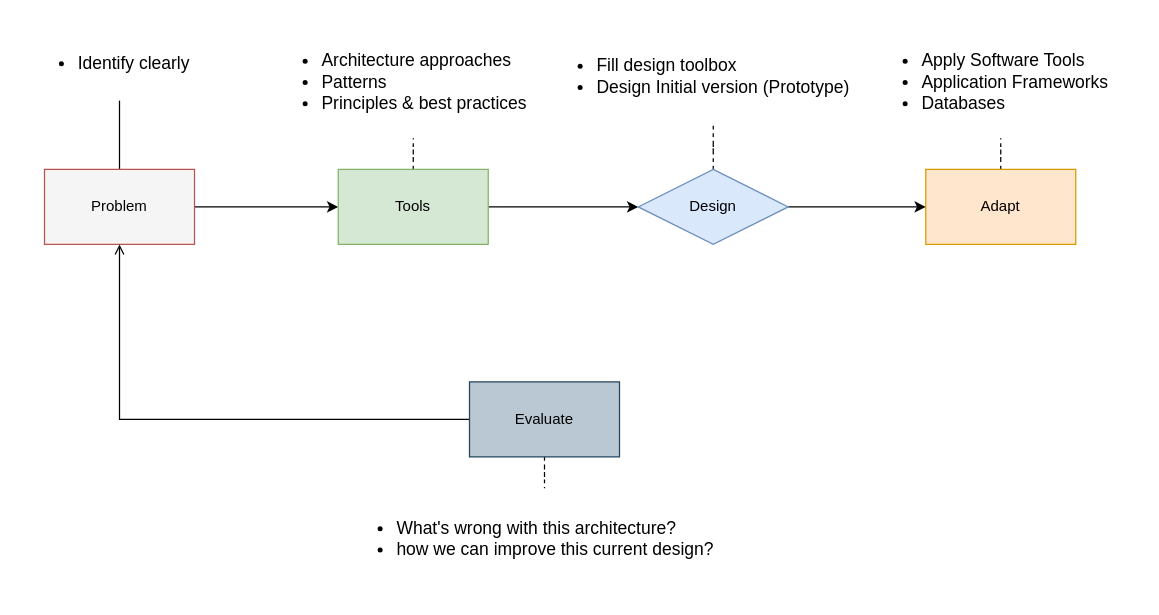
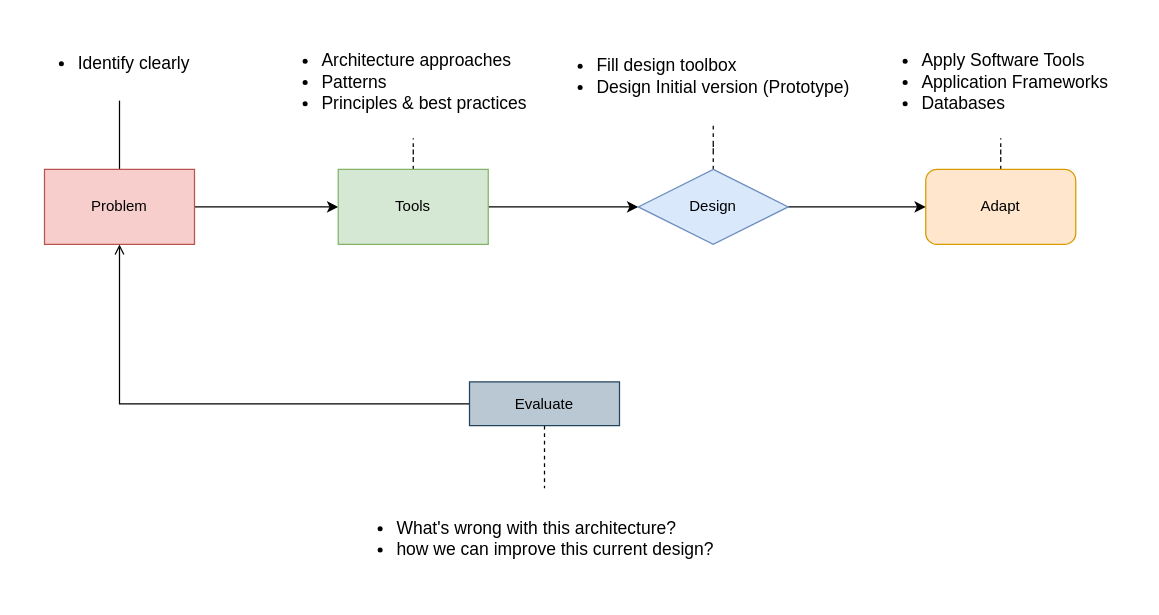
(119, 207) -> (119, 207)
(1001, 207) -> (1001, 207)
(544, 419) -> (544, 404)
